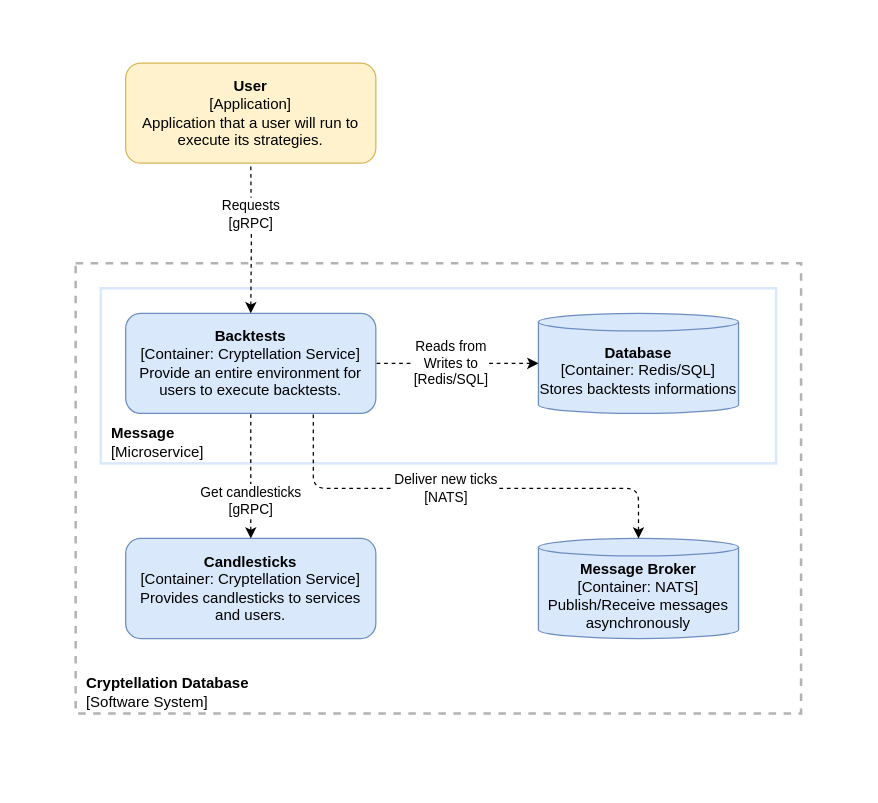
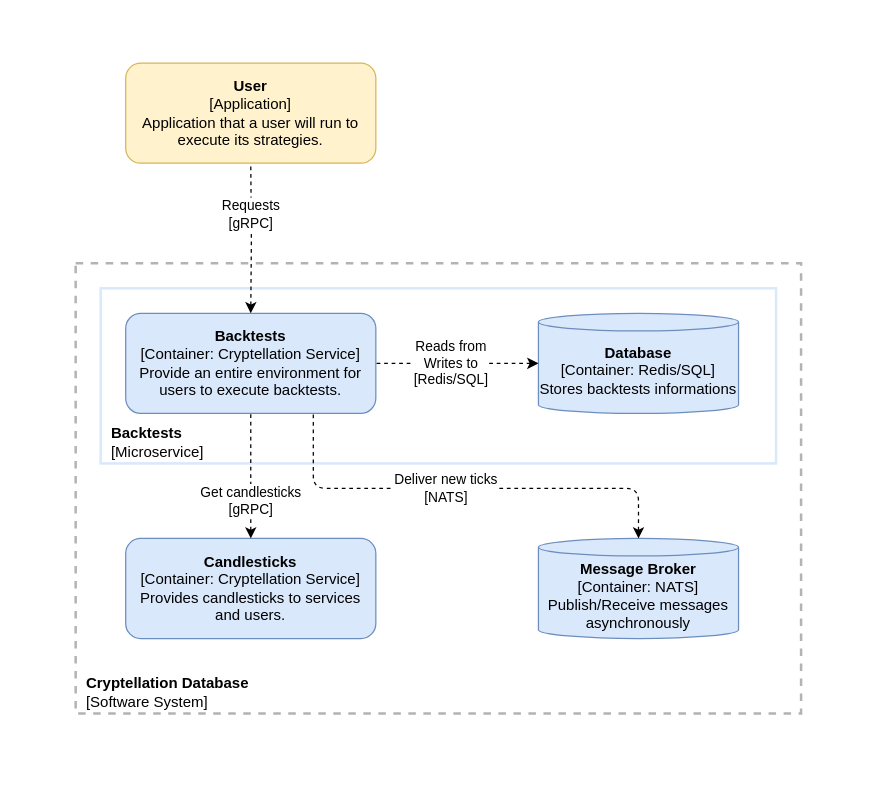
(158, 441) -> (158, 441)
